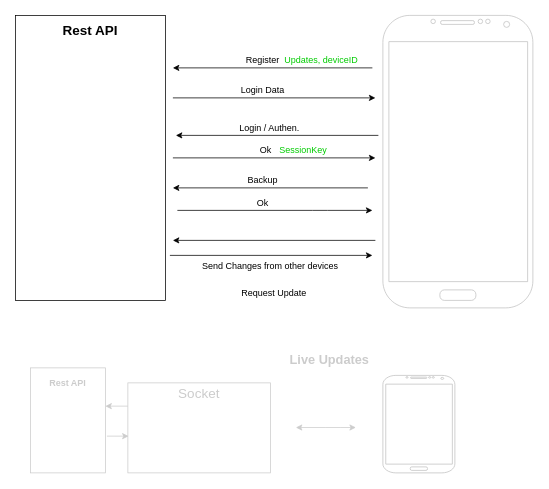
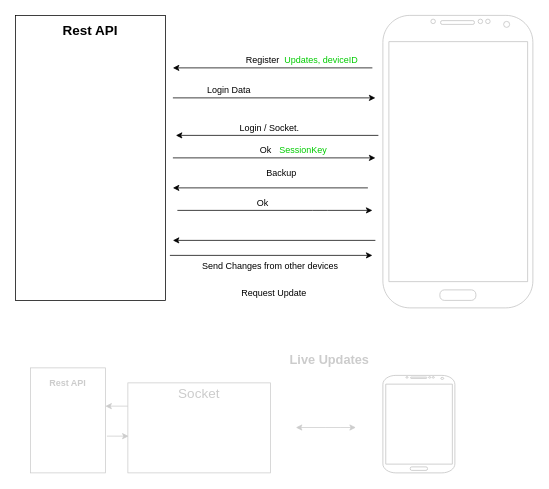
(263, 90) -> (229, 90)
(270, 128) -> (270, 128)
(263, 180) -> (282, 173)
